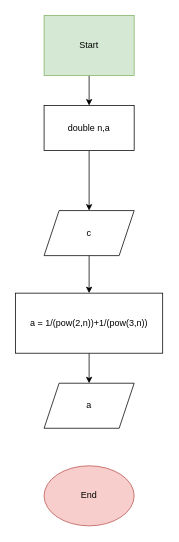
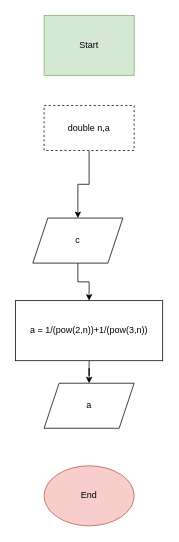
(89, 99) -> none
(89, 128) -> (89, 128)
(89, 233) -> (78, 240)
(89, 323) -> (89, 330)
